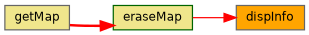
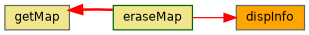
(85, 26) -> (98, 9)
